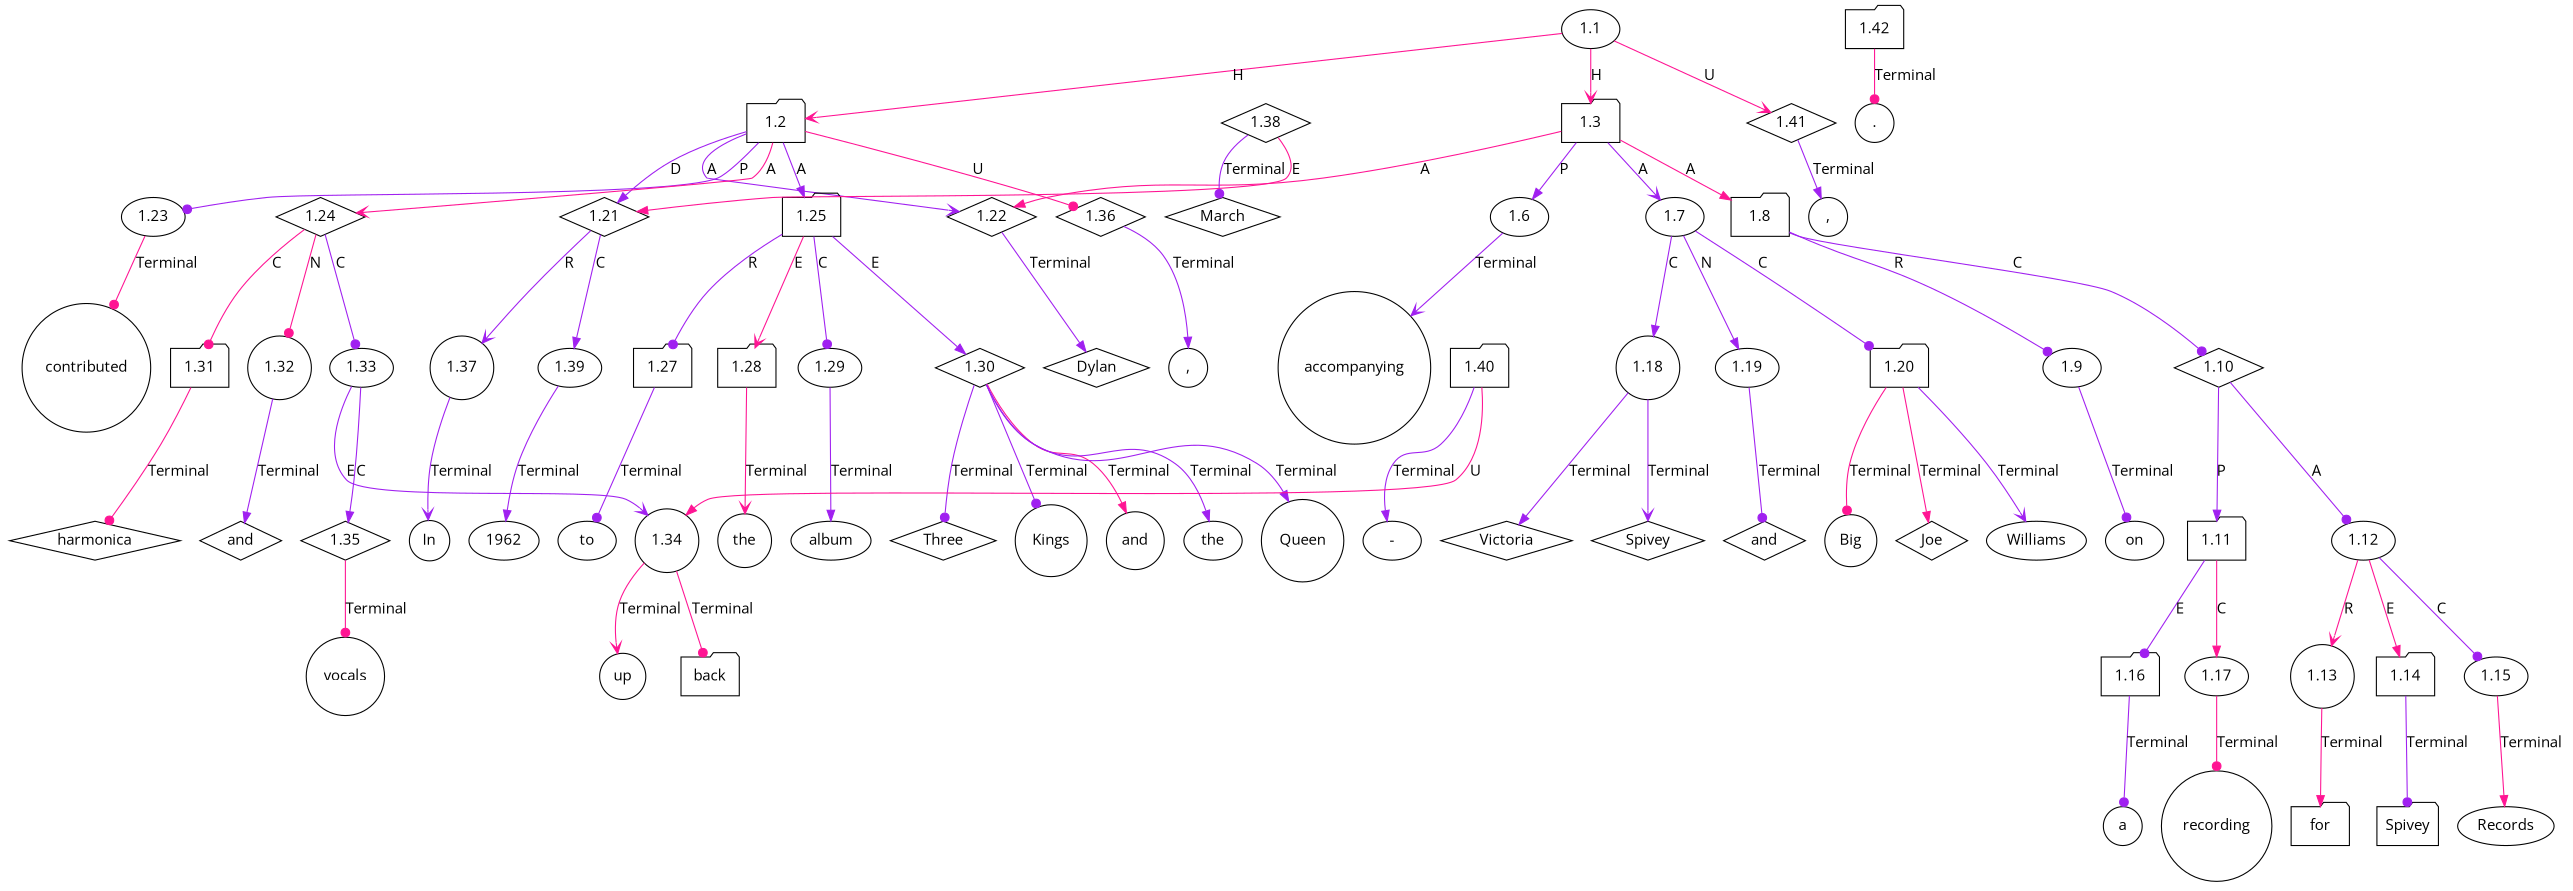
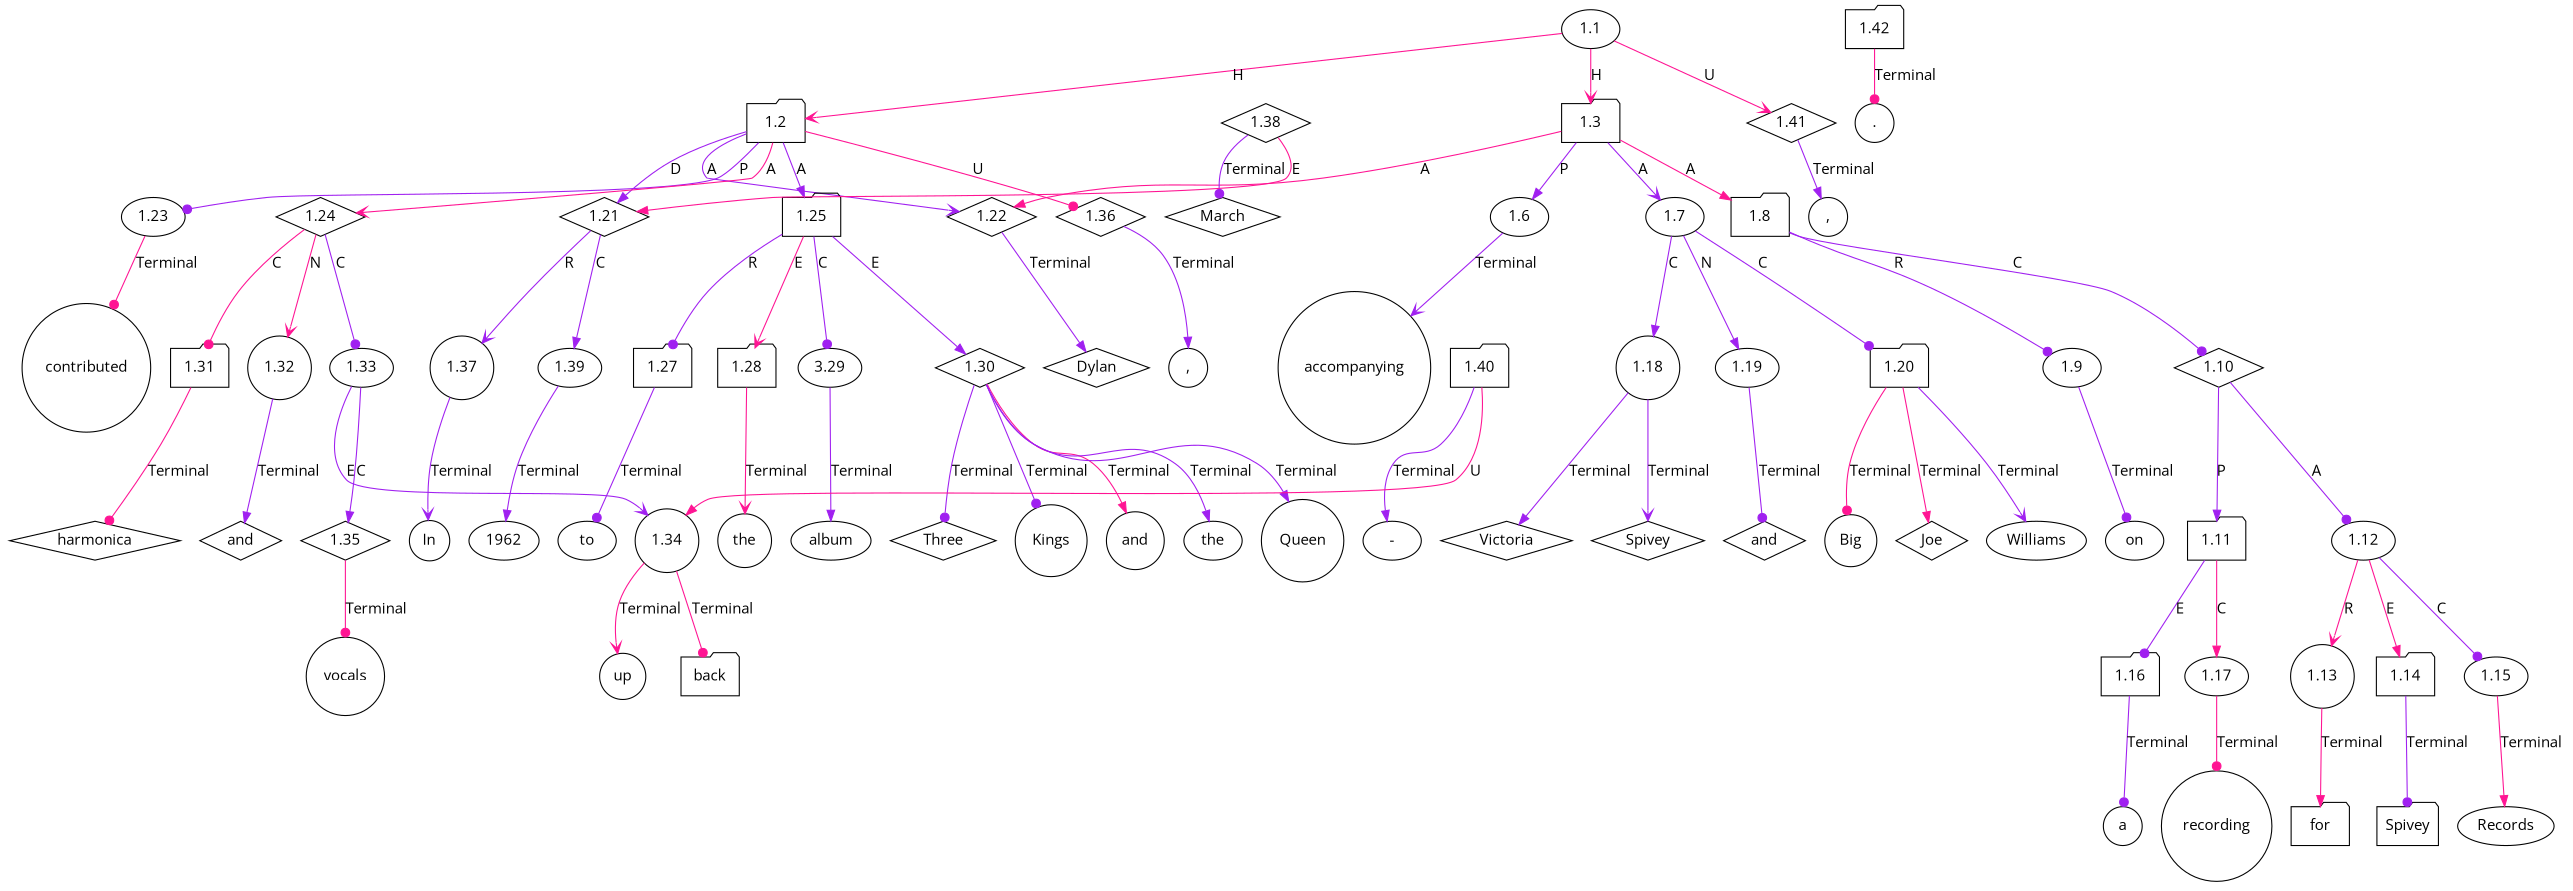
(303, 281) -> (303, 280)
(830, 368) -> (830, 368)
